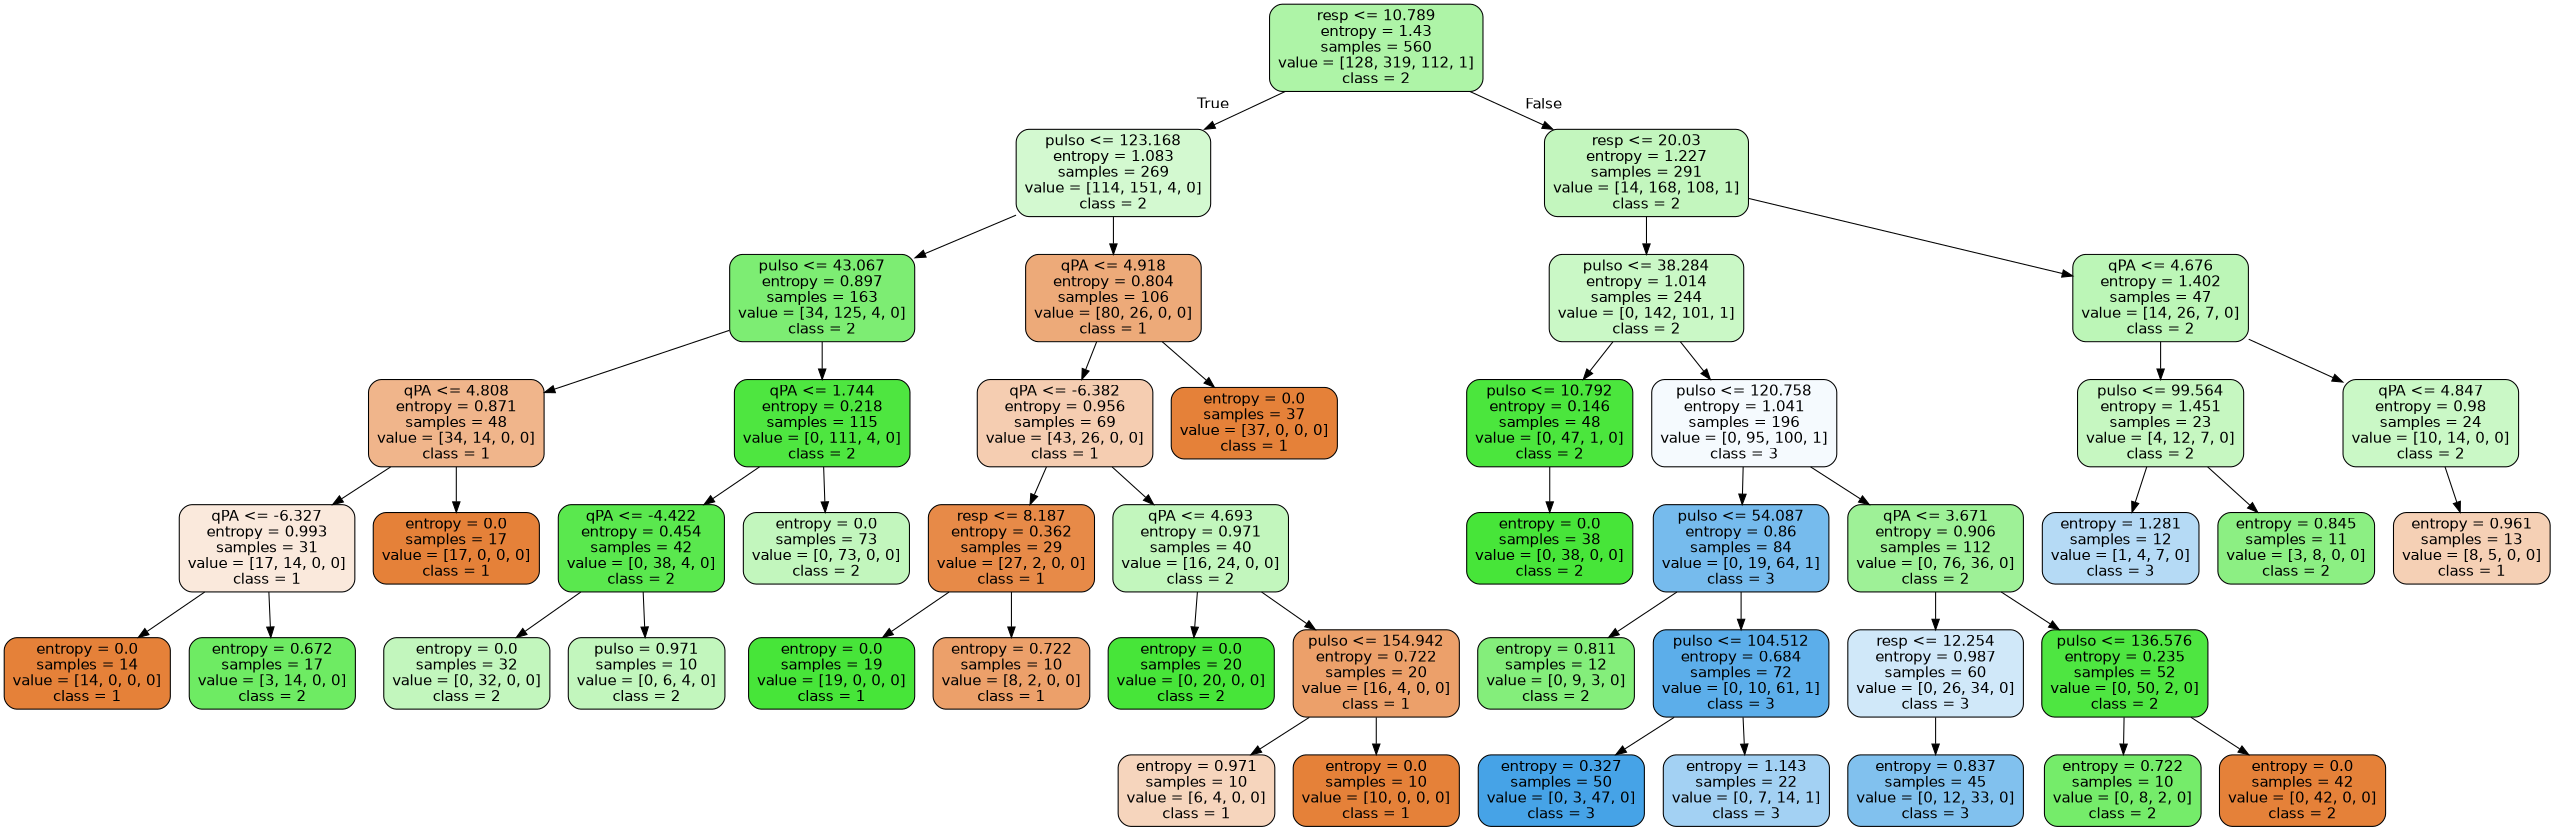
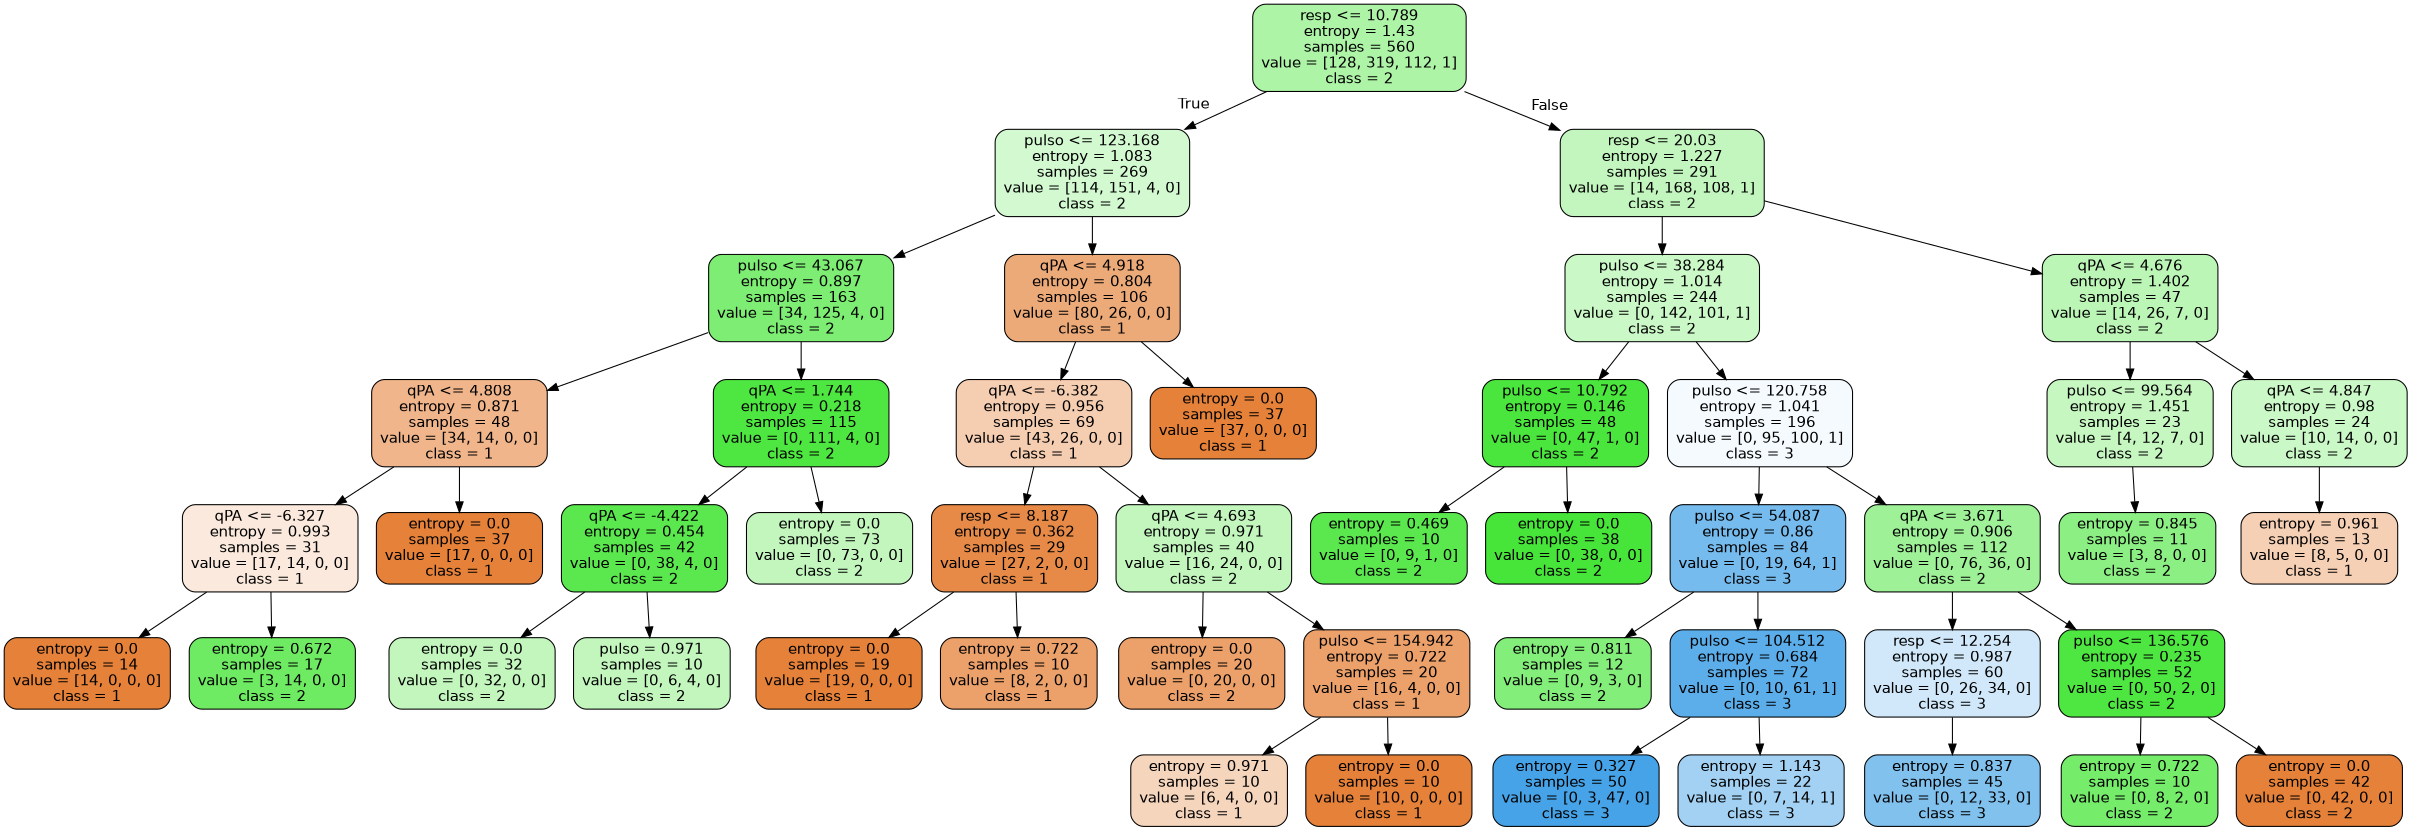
(456, 548) -> (459, 548)
none -> (1389, 548)
(2121, 548) -> none
(832, 673) -> (839, 673)
(1191, 673) -> (1202, 673)
